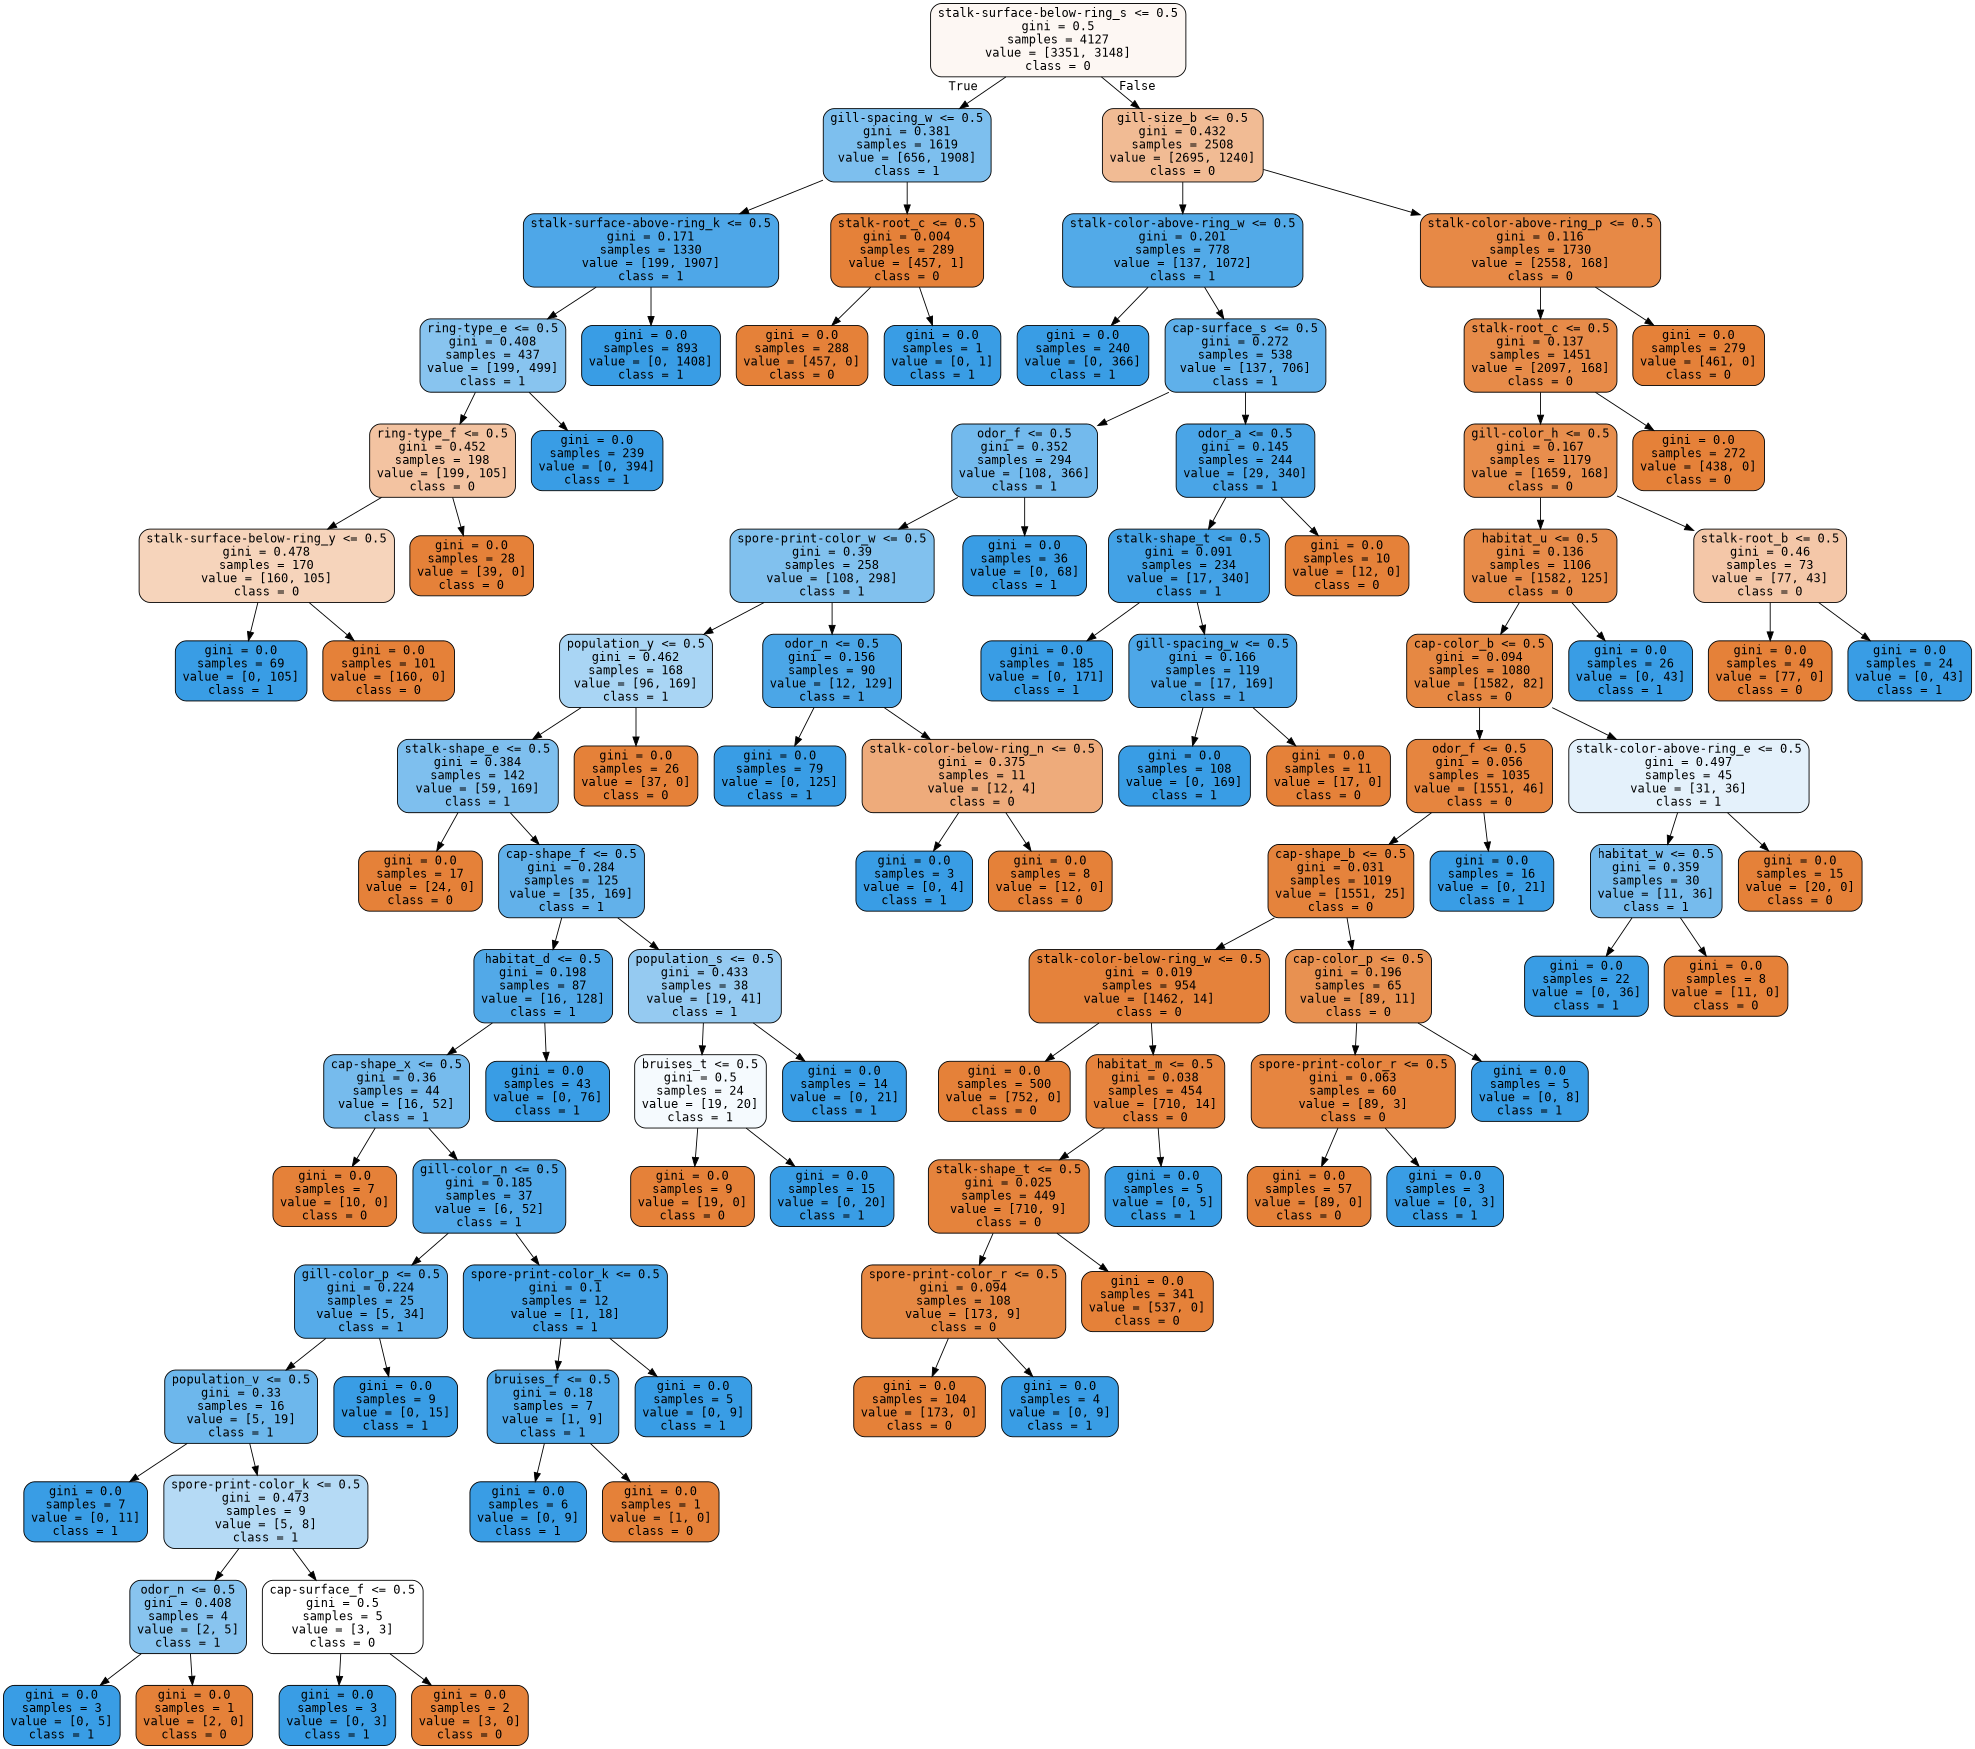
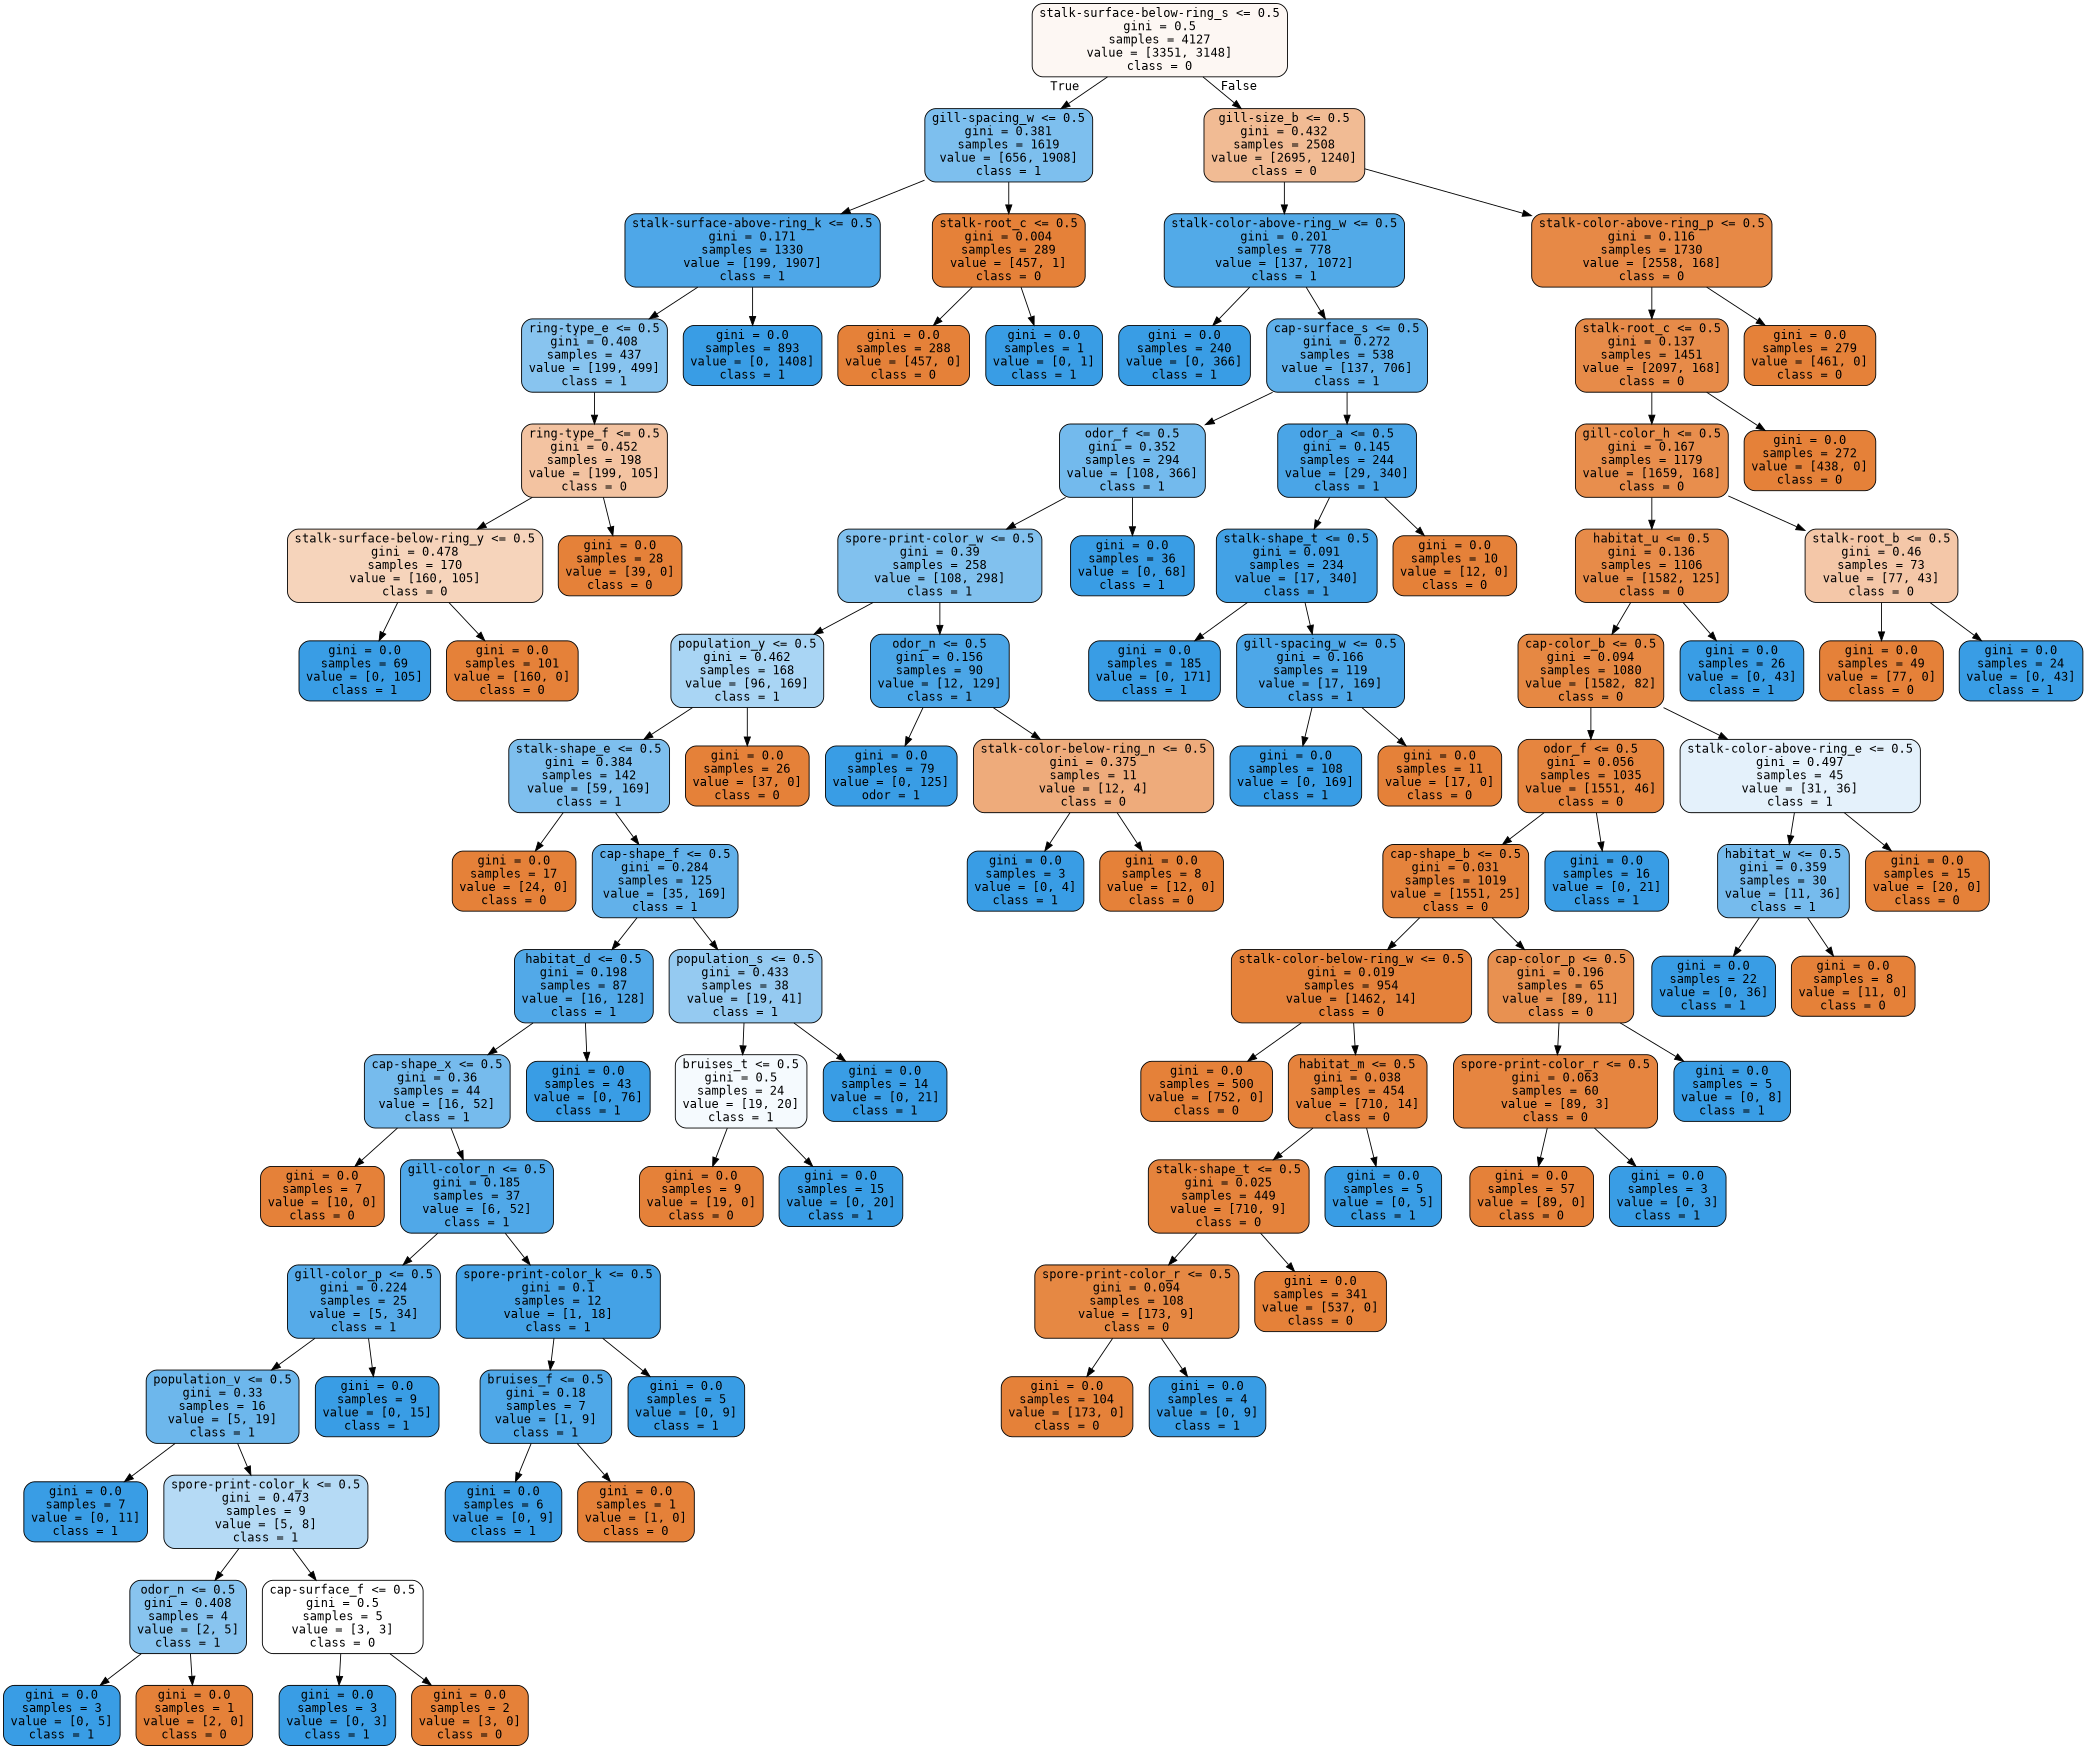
(597, 461) -> none
(780, 776) -> (891, 776)
